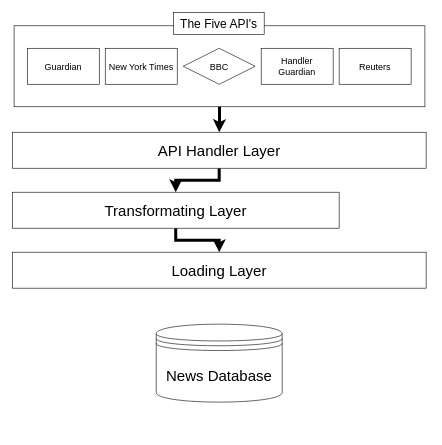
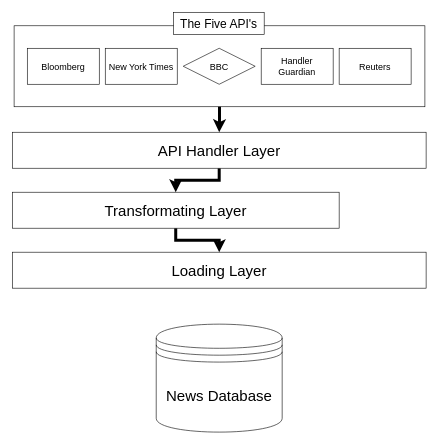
(63, 66) -> (63, 66)
(219, 363) -> (219, 378)
